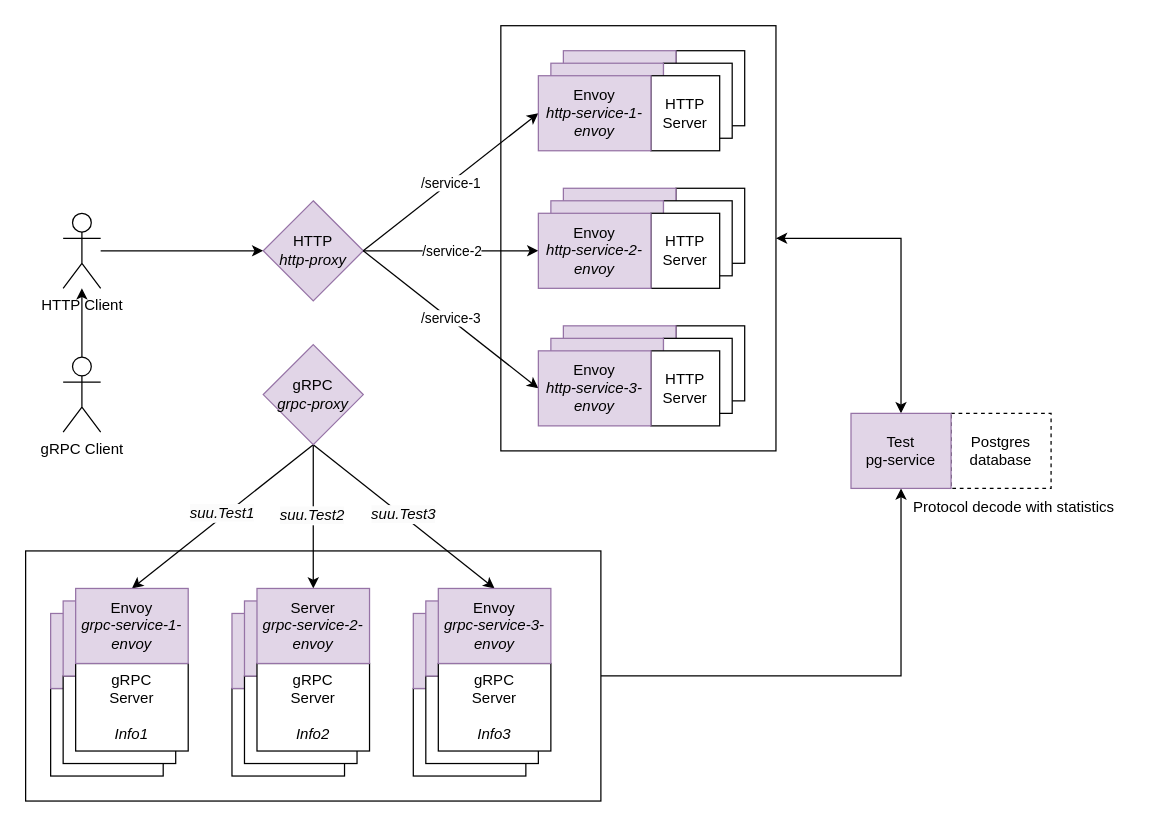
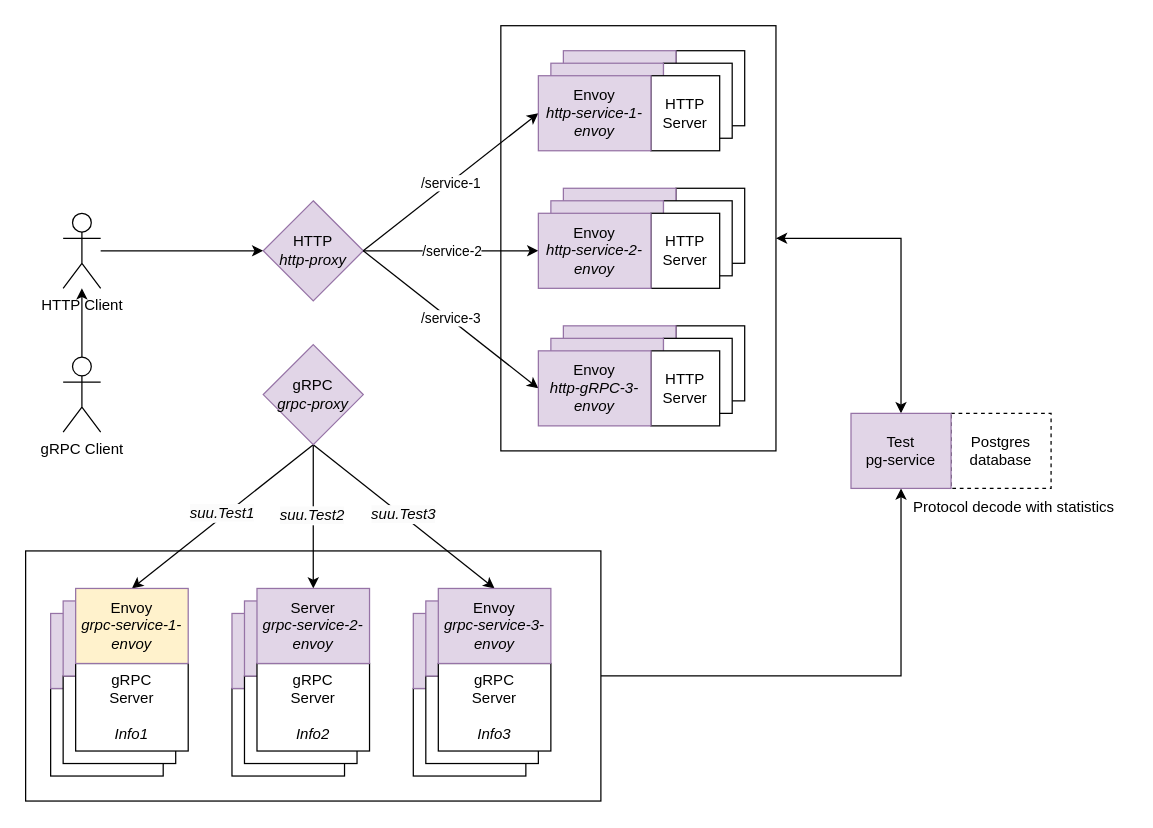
(594, 388) -> (594, 388)
(132, 626) -> (132, 626)
